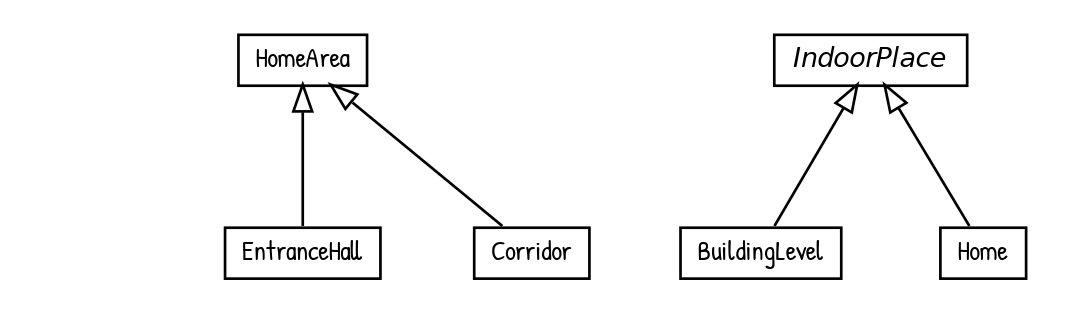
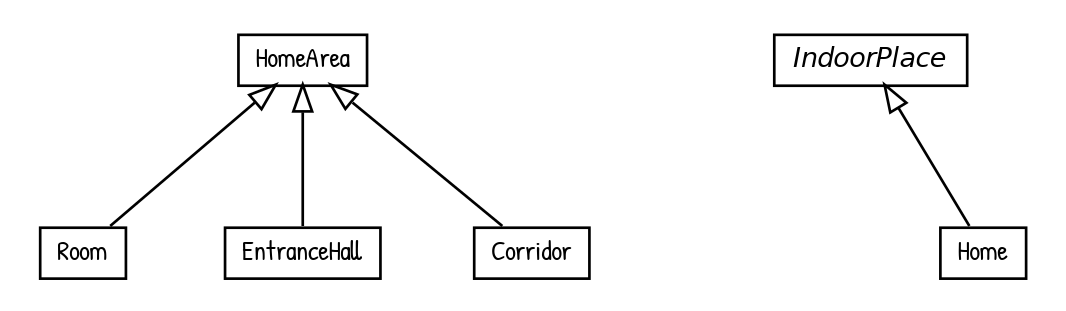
none -> (83, 252)
(761, 252) -> none
